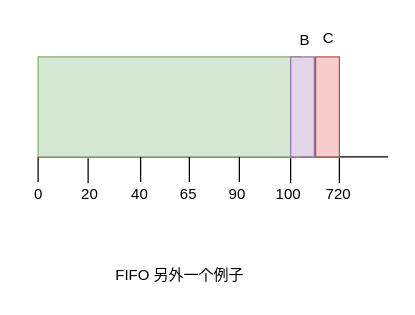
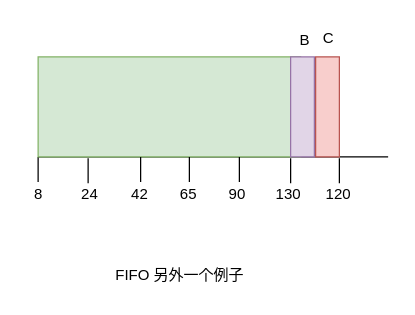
(39, 194) -> (39, 194)
(90, 194) -> (90, 194)
(140, 194) -> (140, 194)
(289, 194) -> (289, 194)
(339, 194) -> (339, 194)
